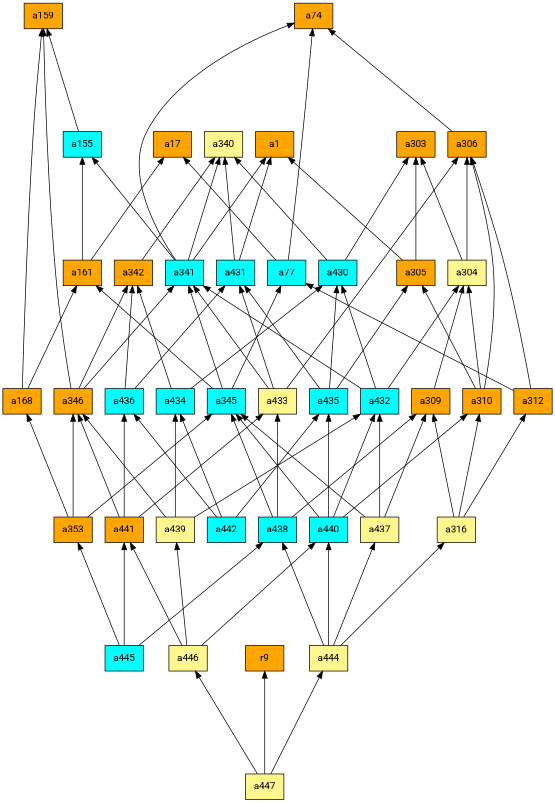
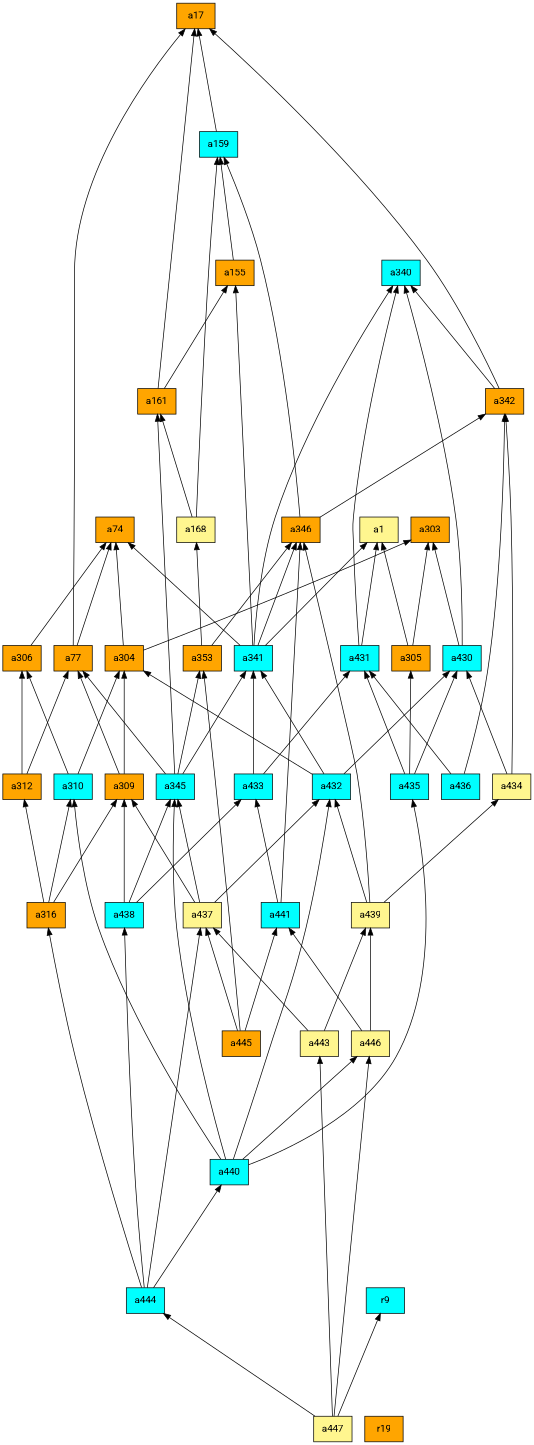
(43, 16) -> (219, 144)
none -> (208, 84)
(82, 144) -> (235, 273)
(224, 144) -> (401, 273)
(275, 144) -> (379, 530)
none -> (376, 197)
(467, 212) -> (120, 598)
(287, 273) -> (73, 658)
(467, 273) -> (124, 658)
(371, 276) -> none
(452, 343) -> none
(122, 345) -> (273, 605)
(22, 401) -> (196, 530)
(175, 401) -> (512, 787)
(278, 401) -> (253, 787)
(482, 401) -> (73, 787)
(147, 468) -> (188, 726)
(124, 474) -> none
(124, 530) -> (280, 915)
(226, 530) -> none
(456, 530) -> (46, 915)
(198, 596) -> (223, 983)
(256, 596) -> (297, 1110)
(124, 658) -> (241, 1044)
(265, 658) -> (385, 1301)
(329, 658) -> (145, 1301)
none -> (101, 728)
none -> (319, 1044)
none -> (384, 1429)
